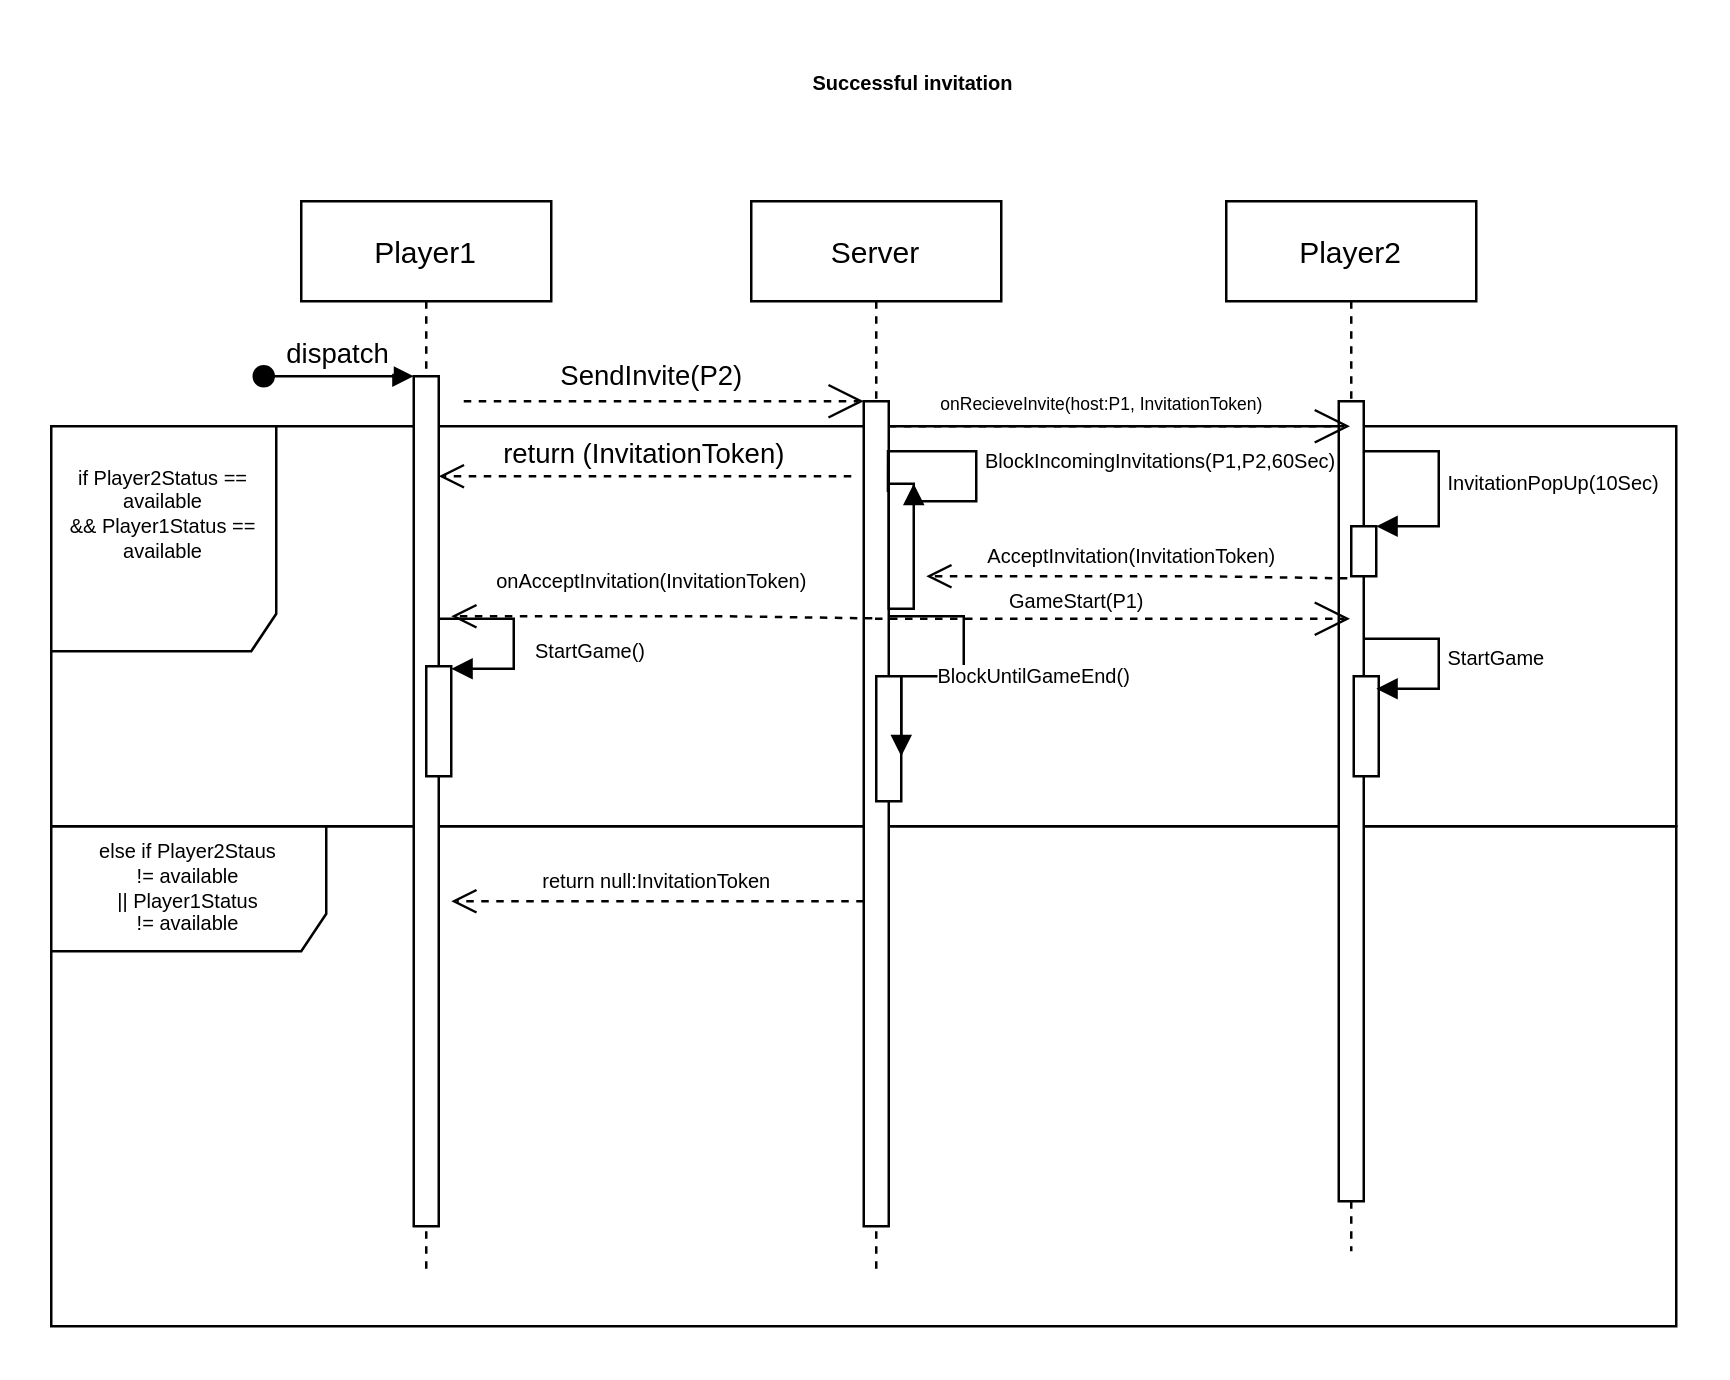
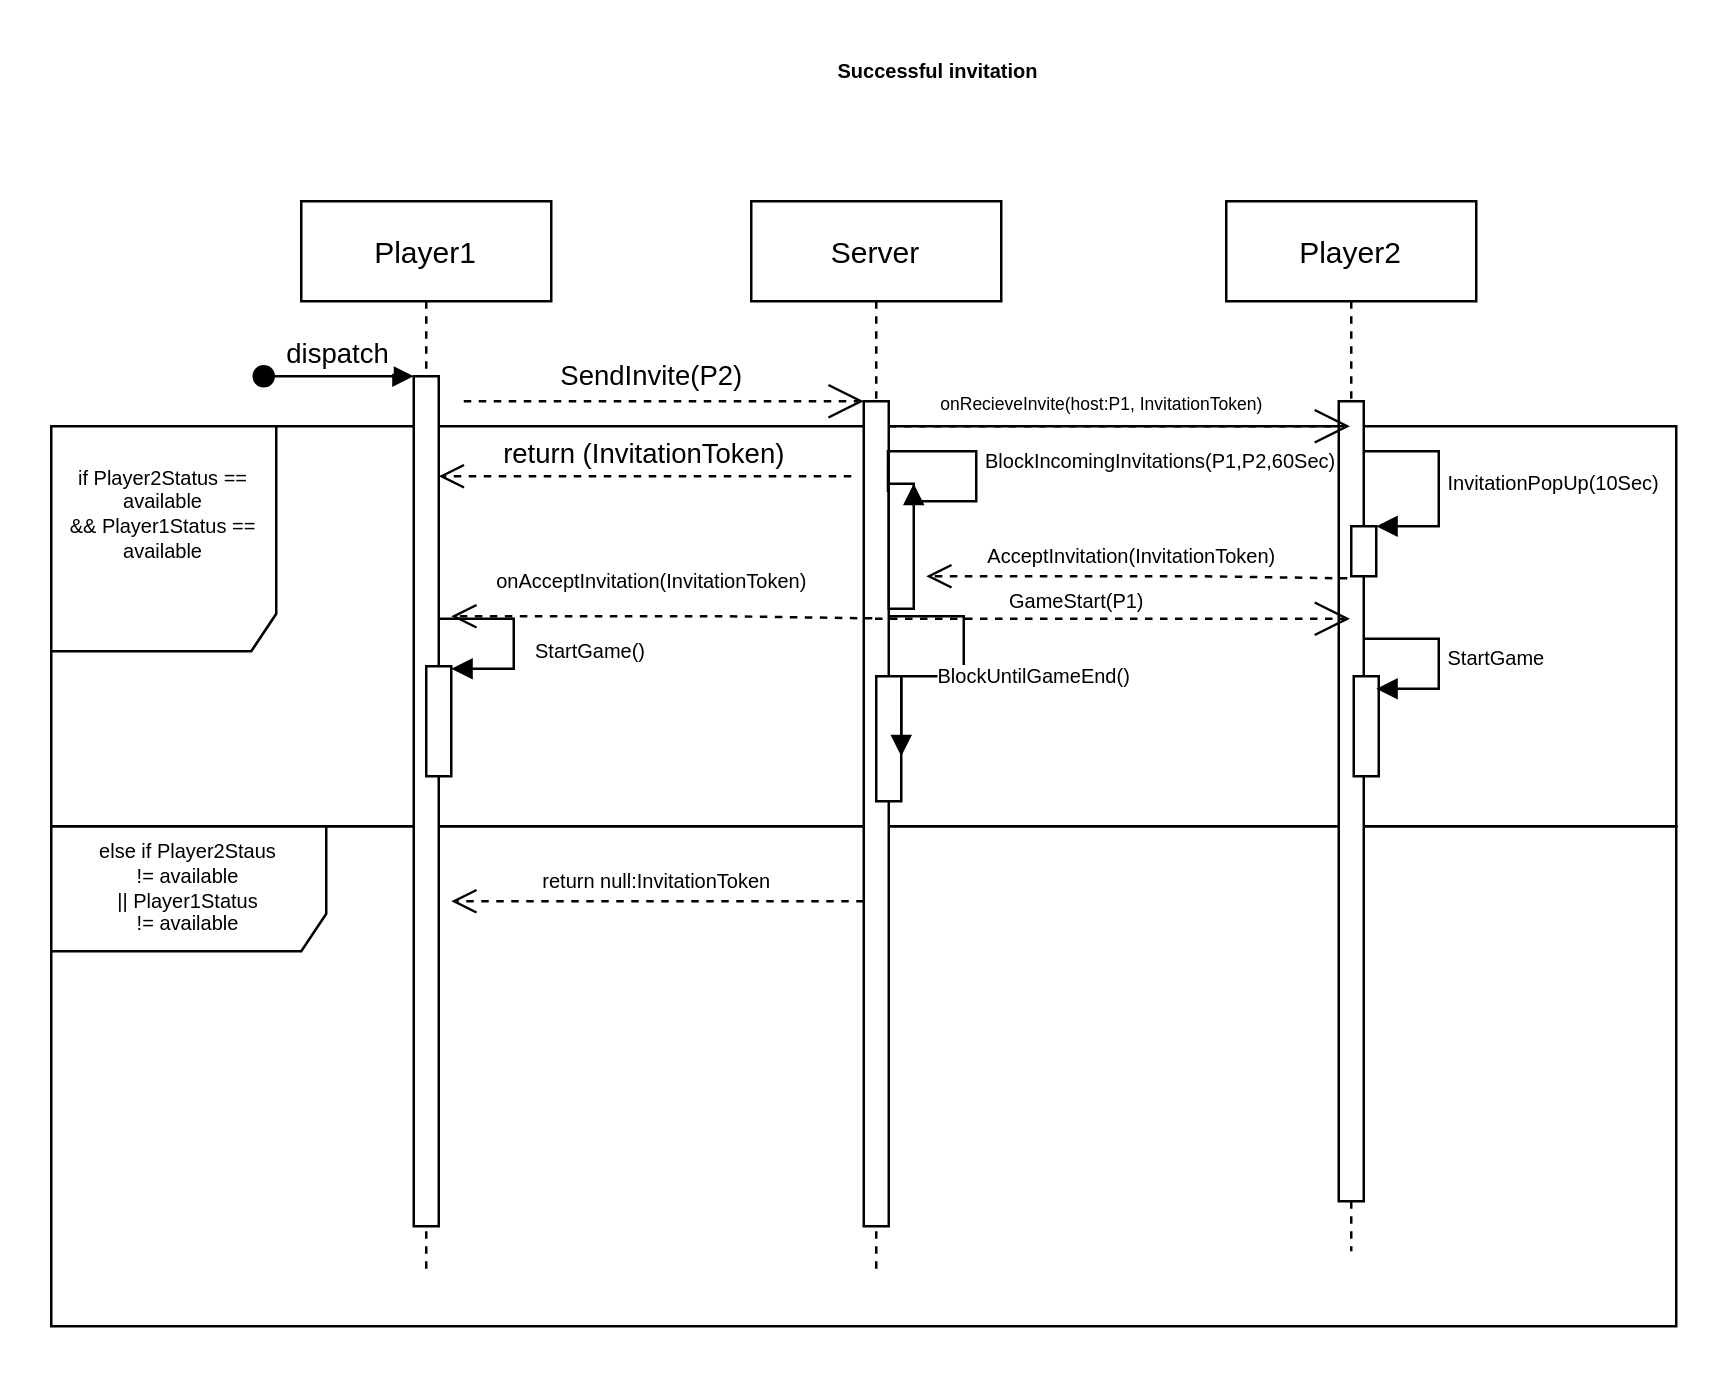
(914, 84) -> (939, 71)
